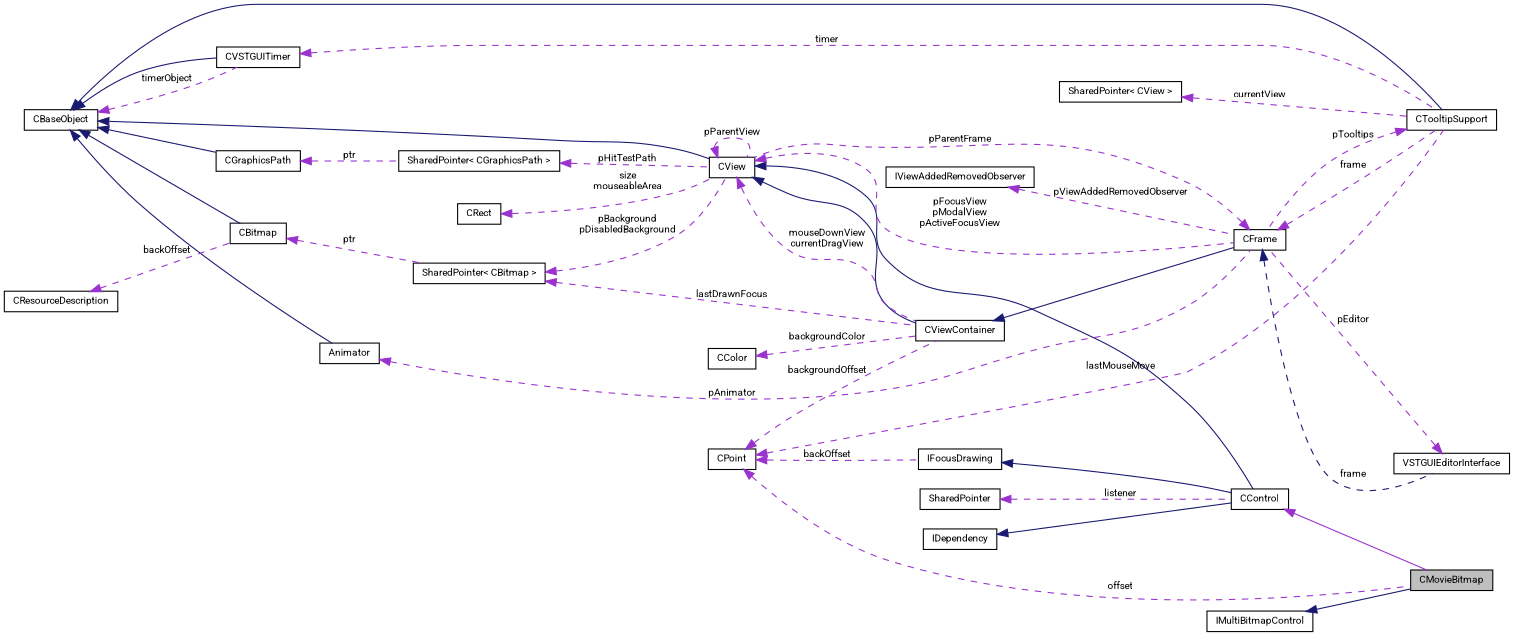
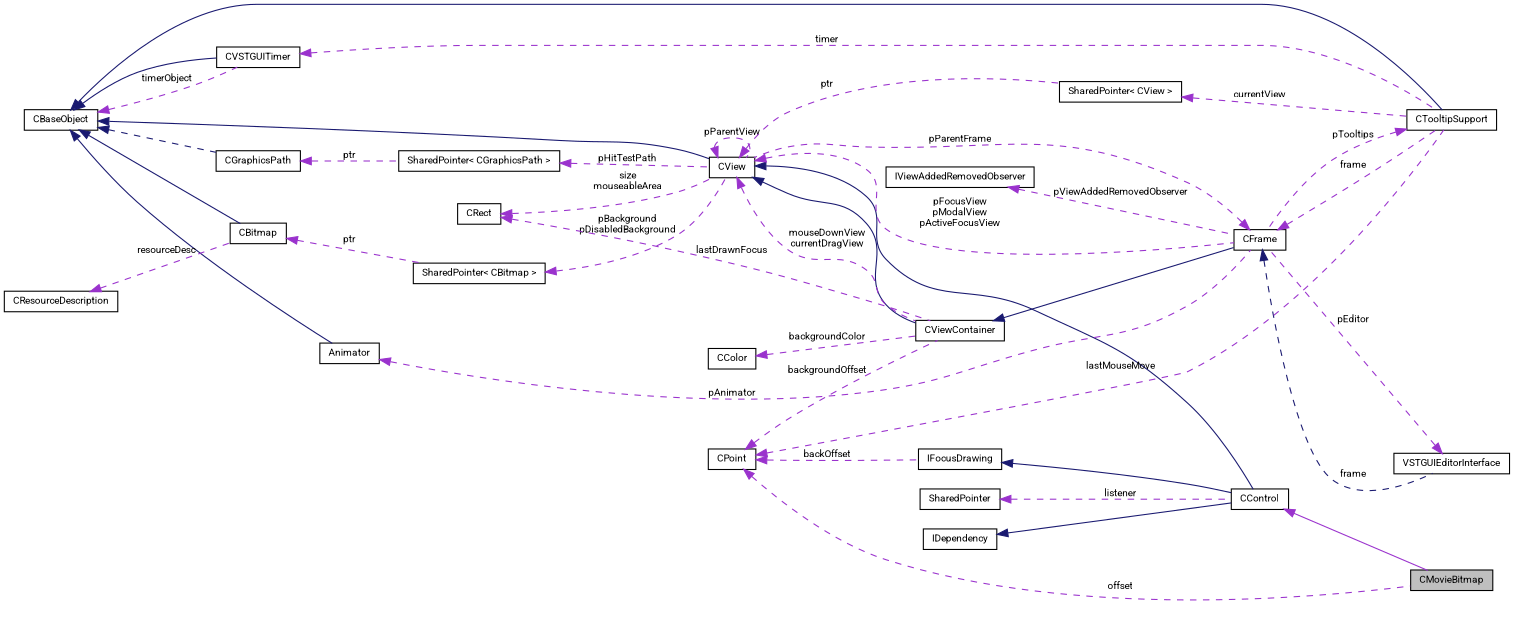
none -> (894, 84)
(162, 141) -> (162, 141)
(167, 251) -> (167, 251)
(736, 304) -> (723, 261)
(1260, 621) -> none
